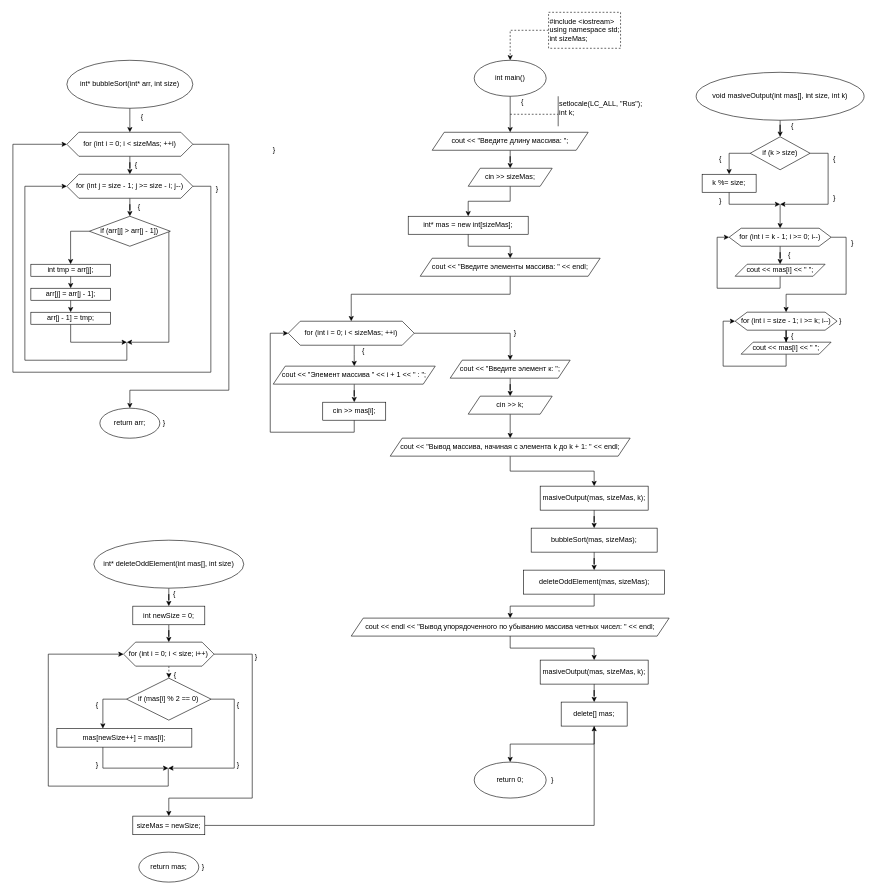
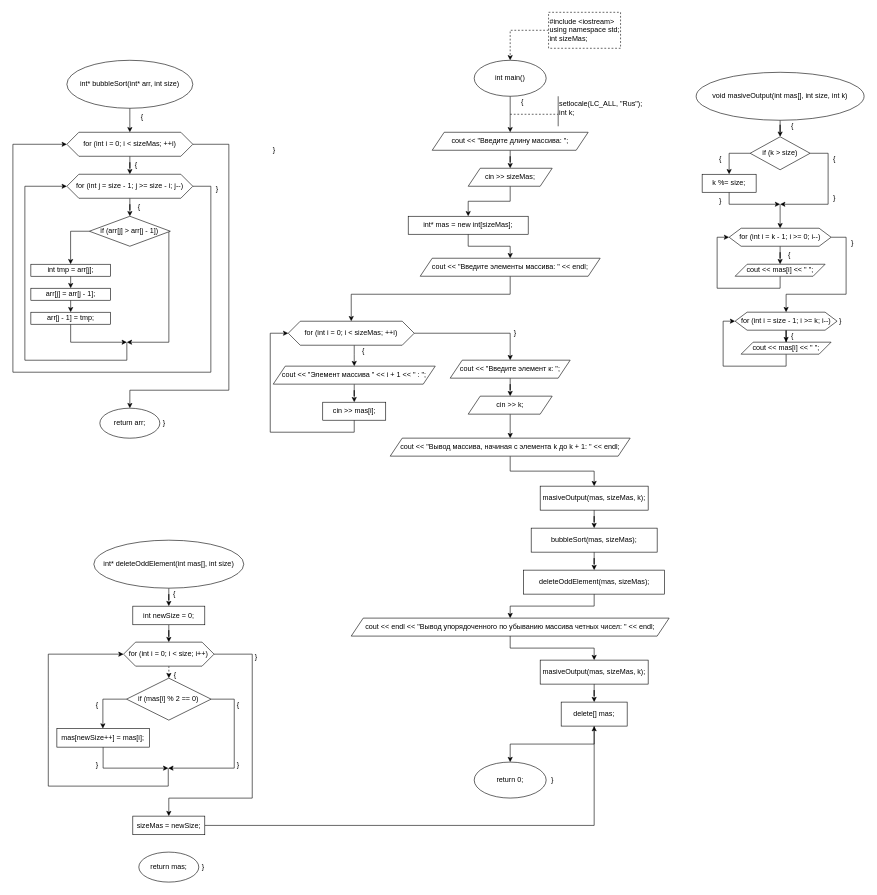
(124, 738) -> (103, 738)
